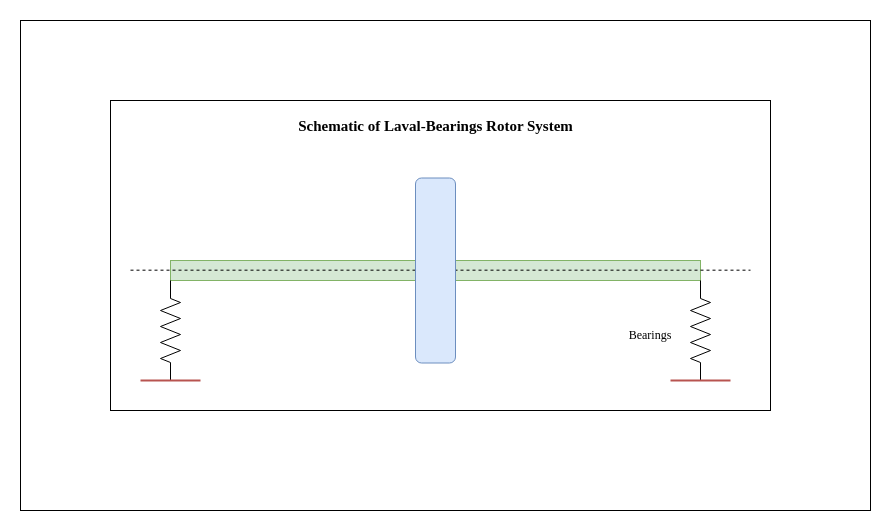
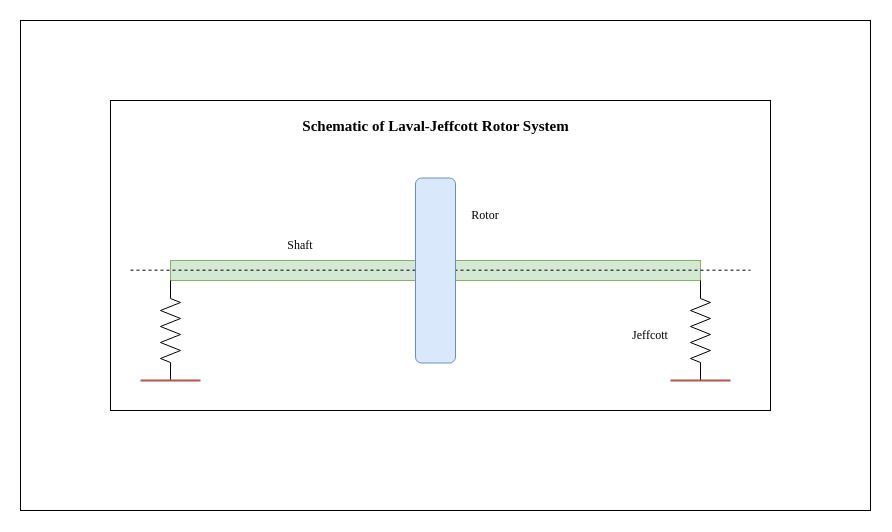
(436, 126) -> (436, 126)
none -> (486, 216)
none -> (301, 246)
(651, 336) -> (651, 336)
